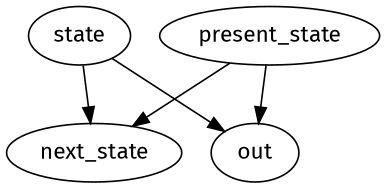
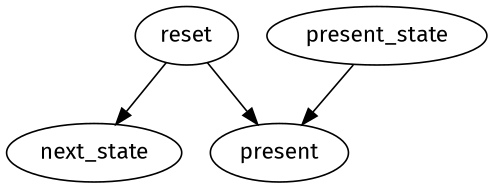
(80, 36) -> (187, 36)
(188, 90) -> none
(255, 153) -> (279, 153)
